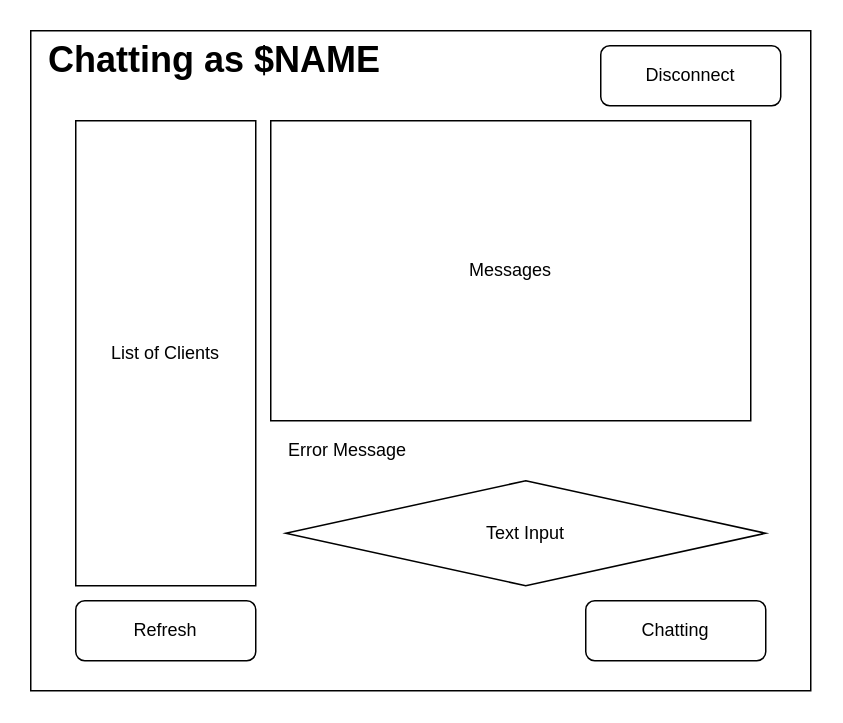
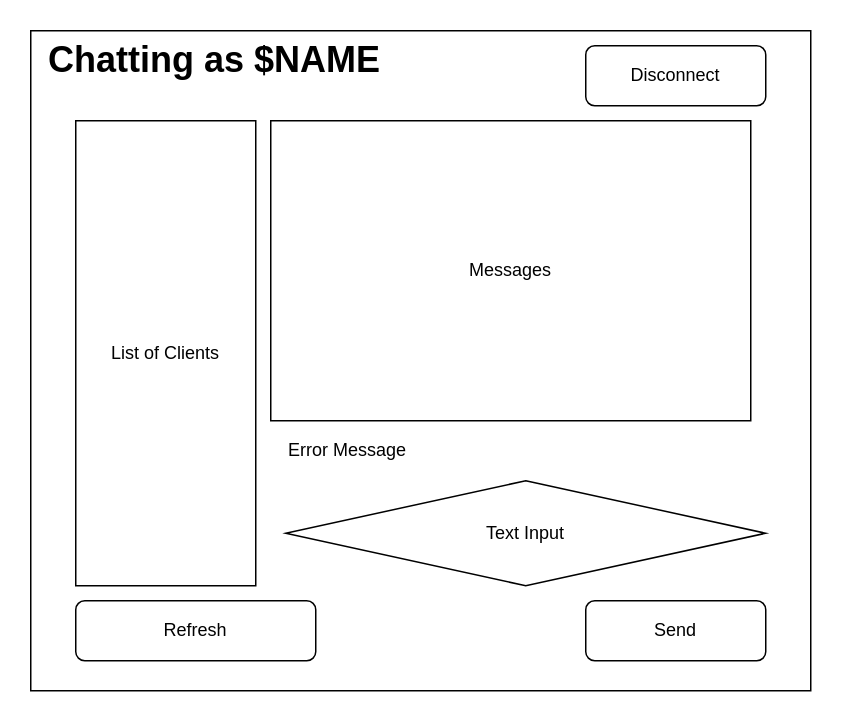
(691, 76) -> (676, 76)
(166, 631) -> (196, 631)
(676, 631) -> (676, 631)
